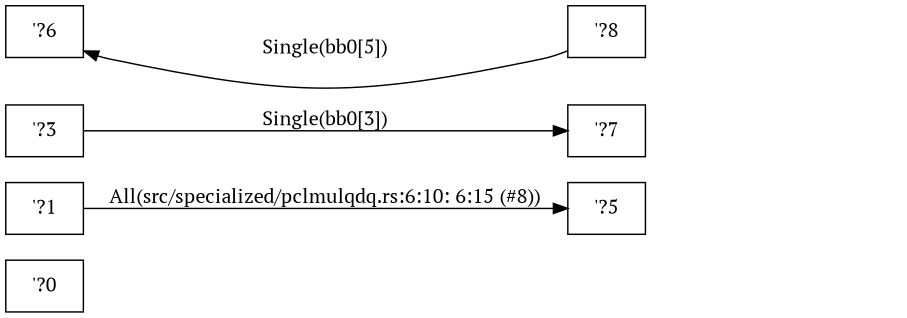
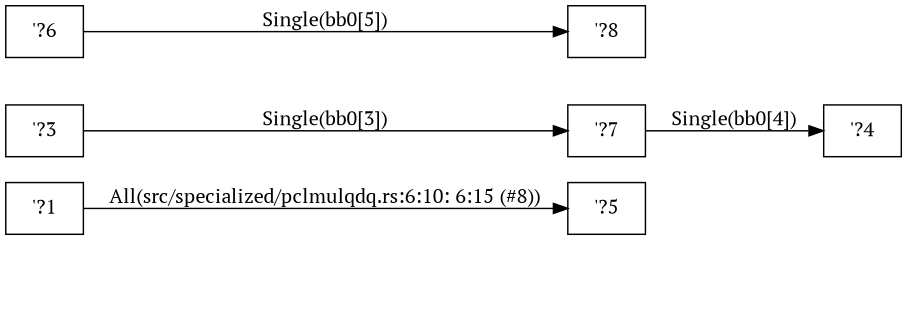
(333, 88) -> (318, 32)
none -> (862, 131)
(45, 286) -> none
